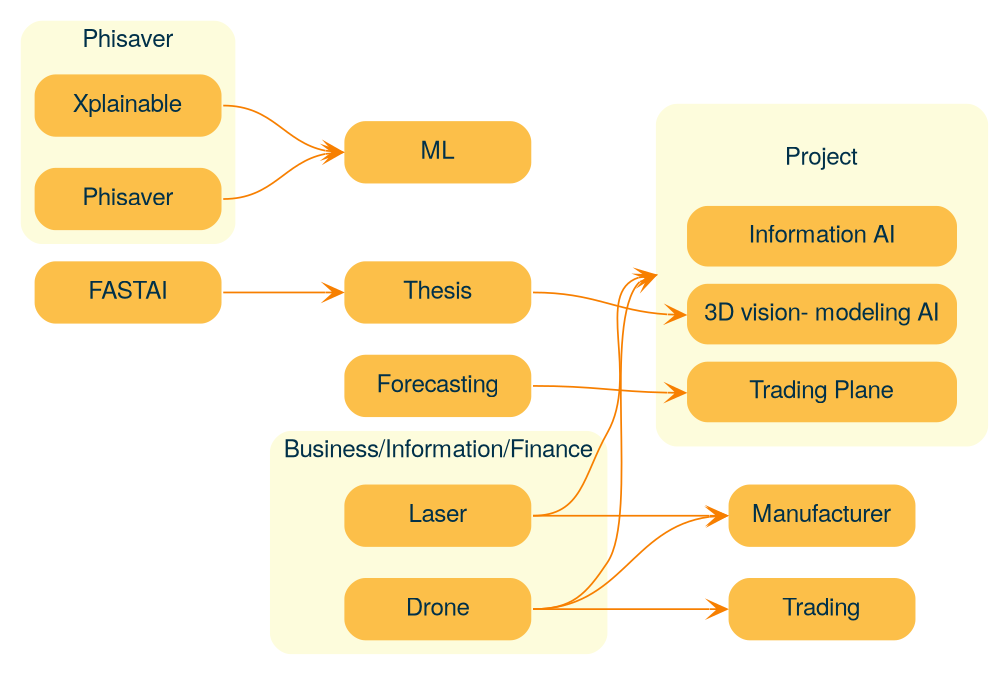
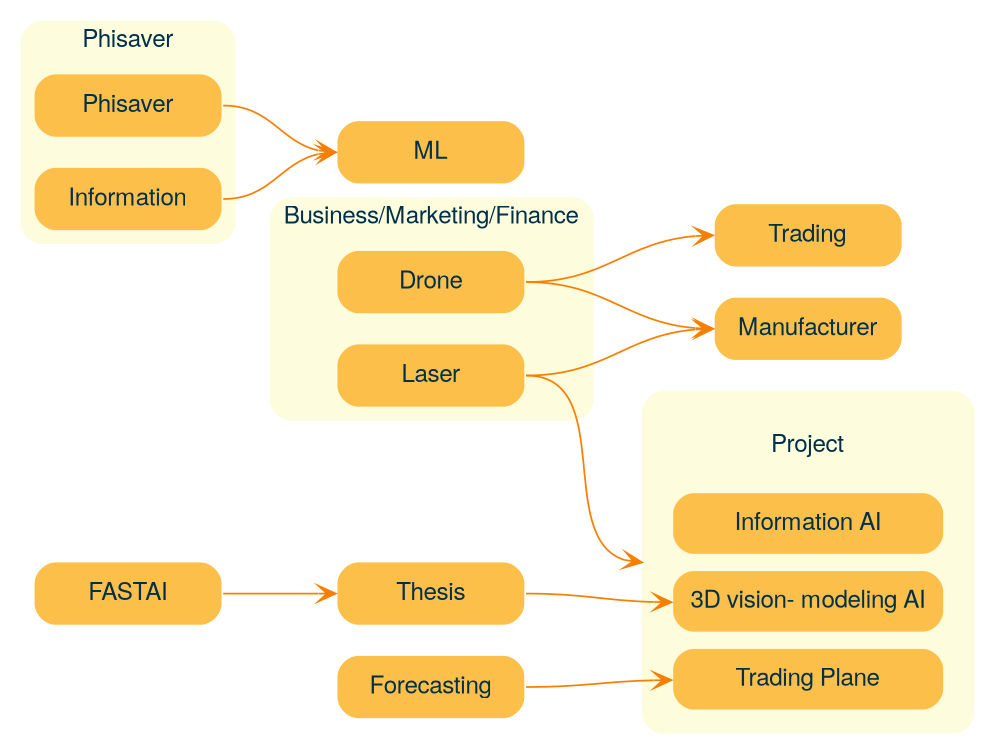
(128, 106) -> (128, 199)
(439, 451) -> (432, 217)
(621, 468) -> none
